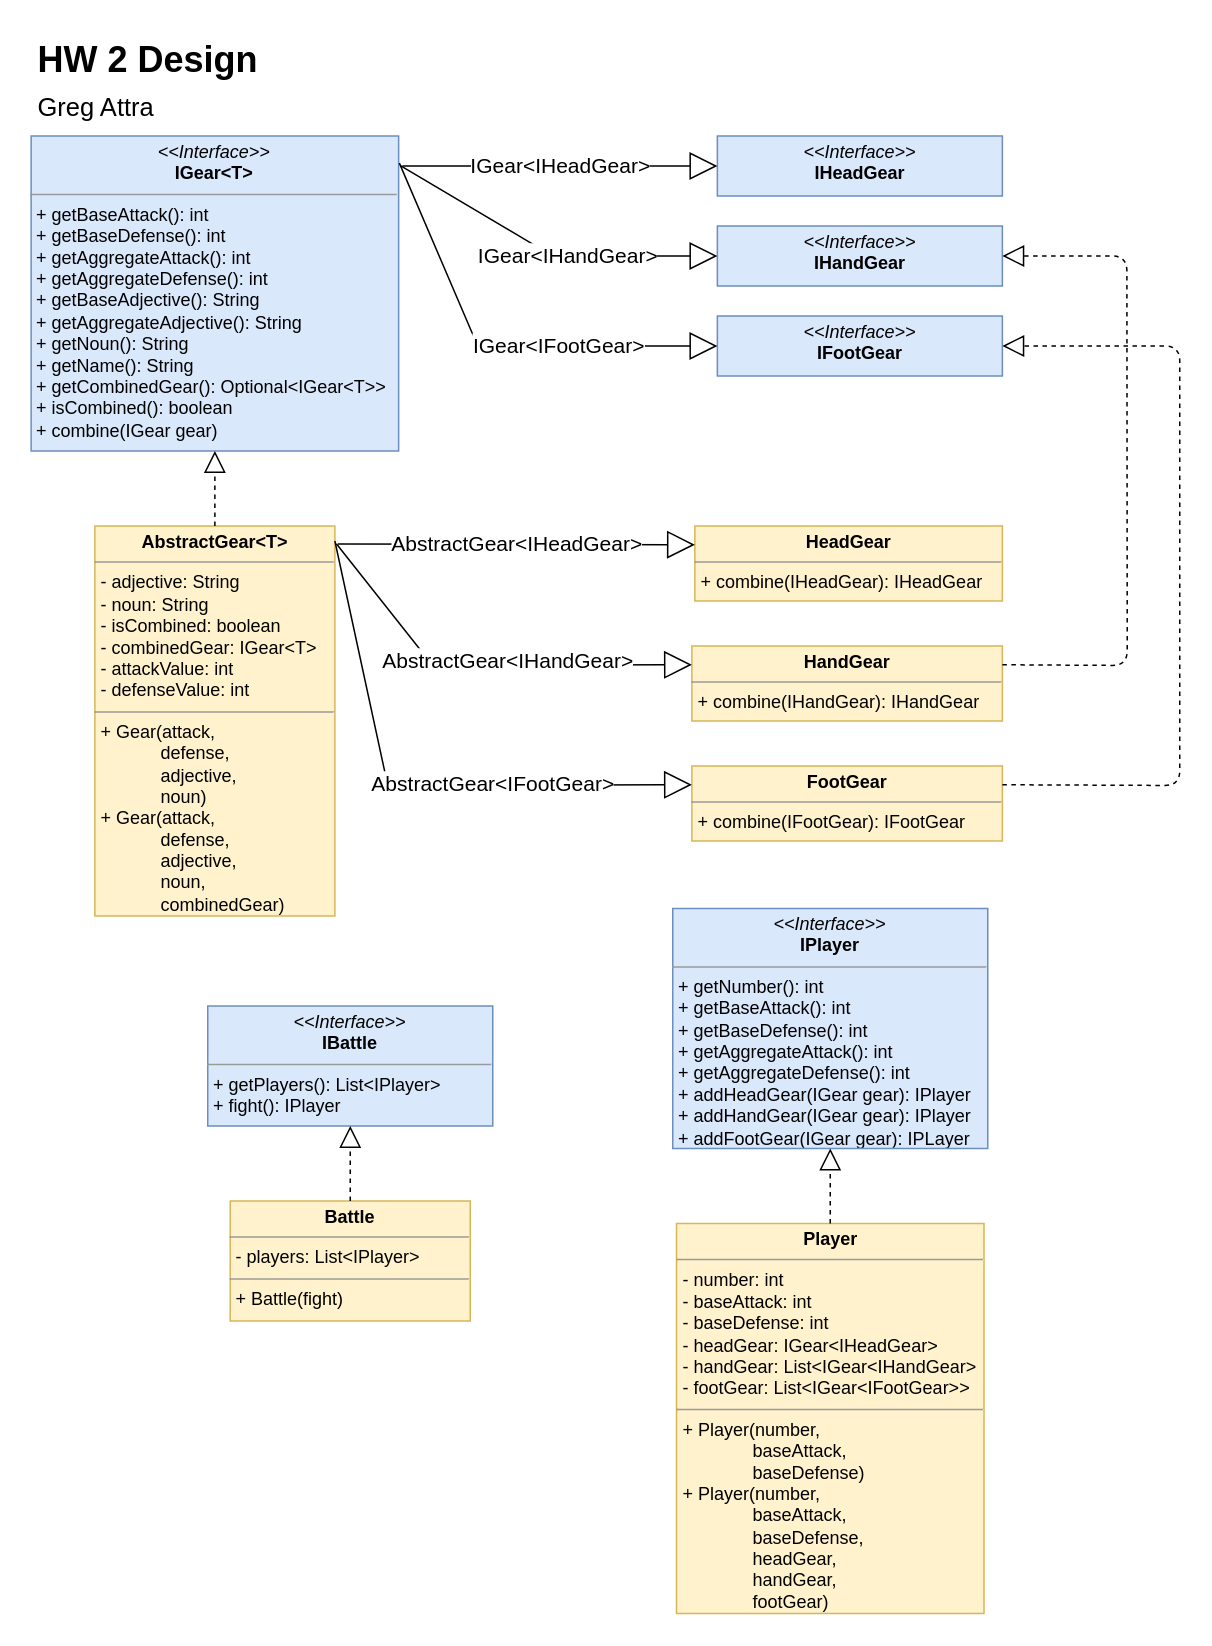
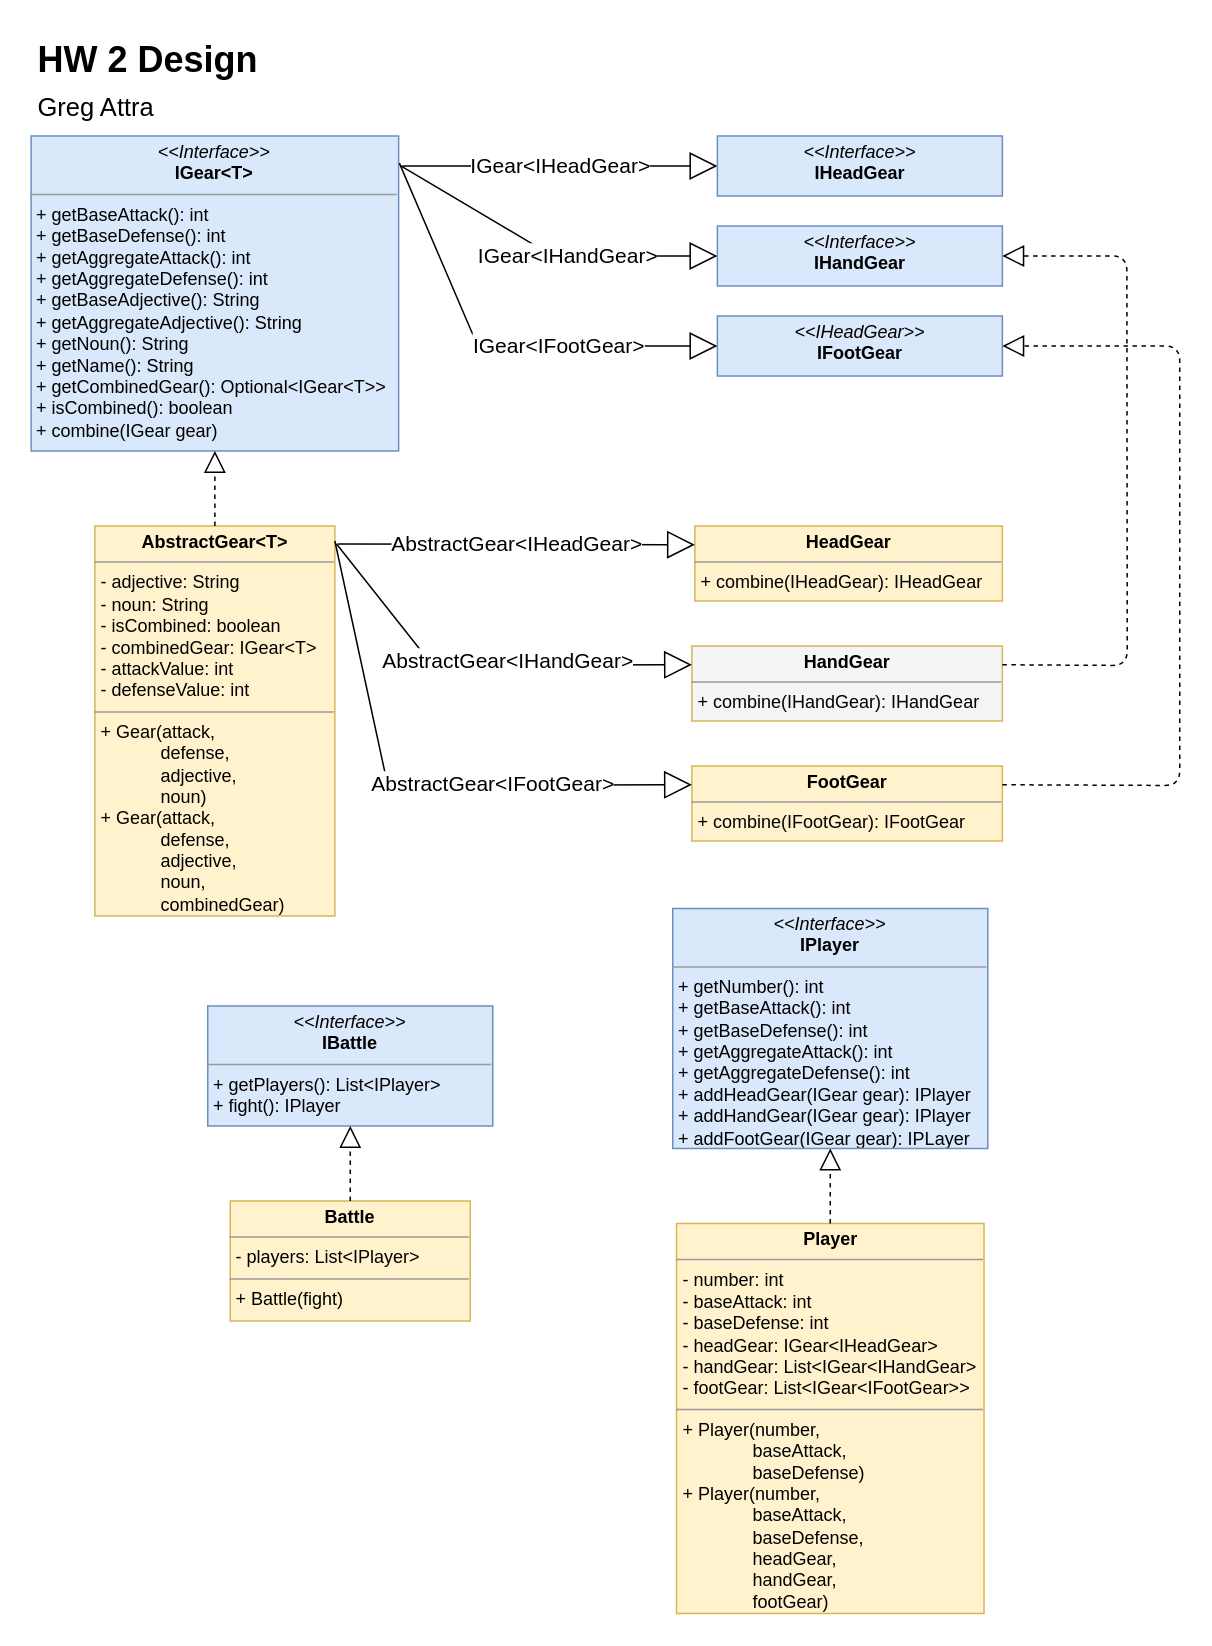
(783, 337) -> (783, 337)
(847, 683) -> (847, 683)
